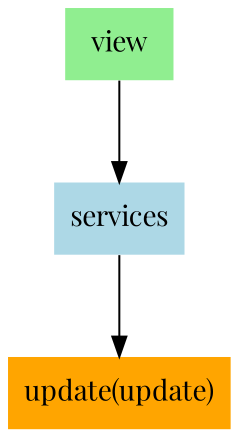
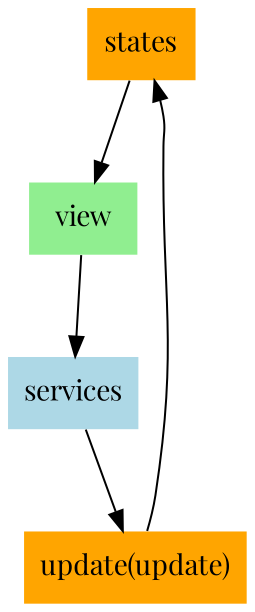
none -> (141, 44)
